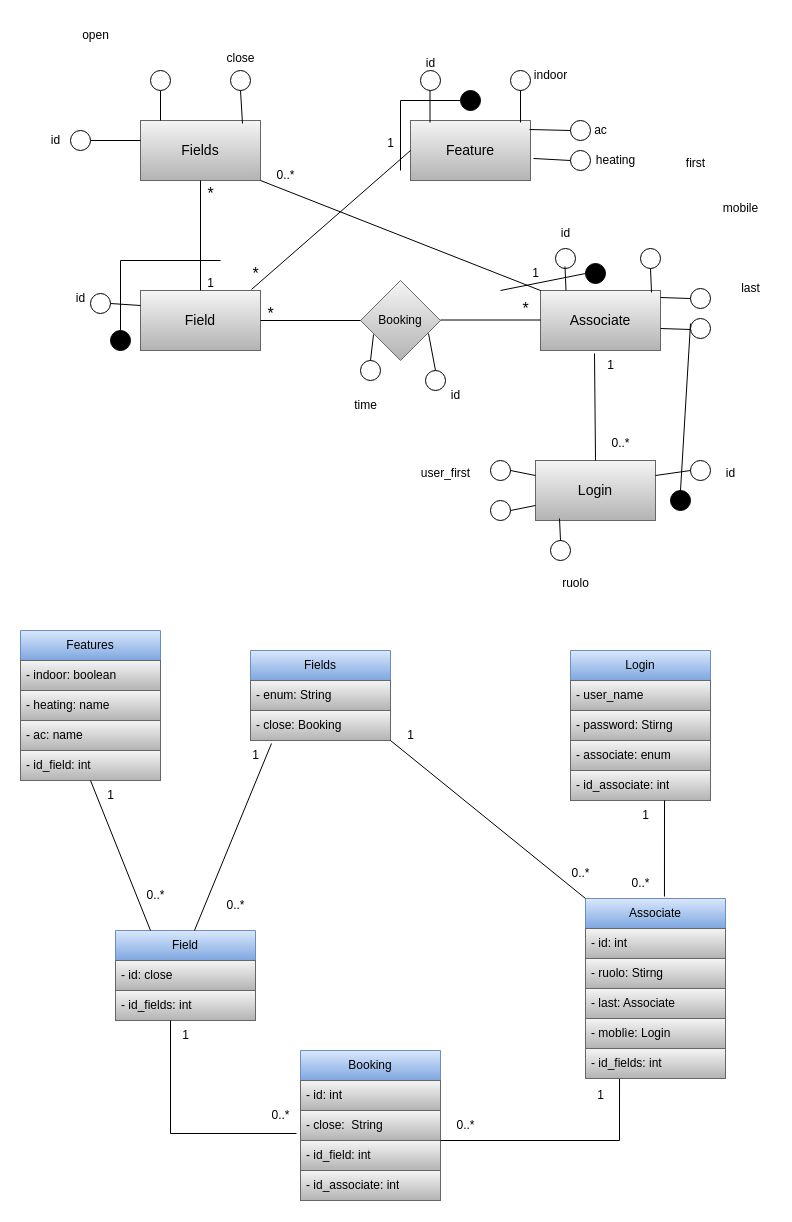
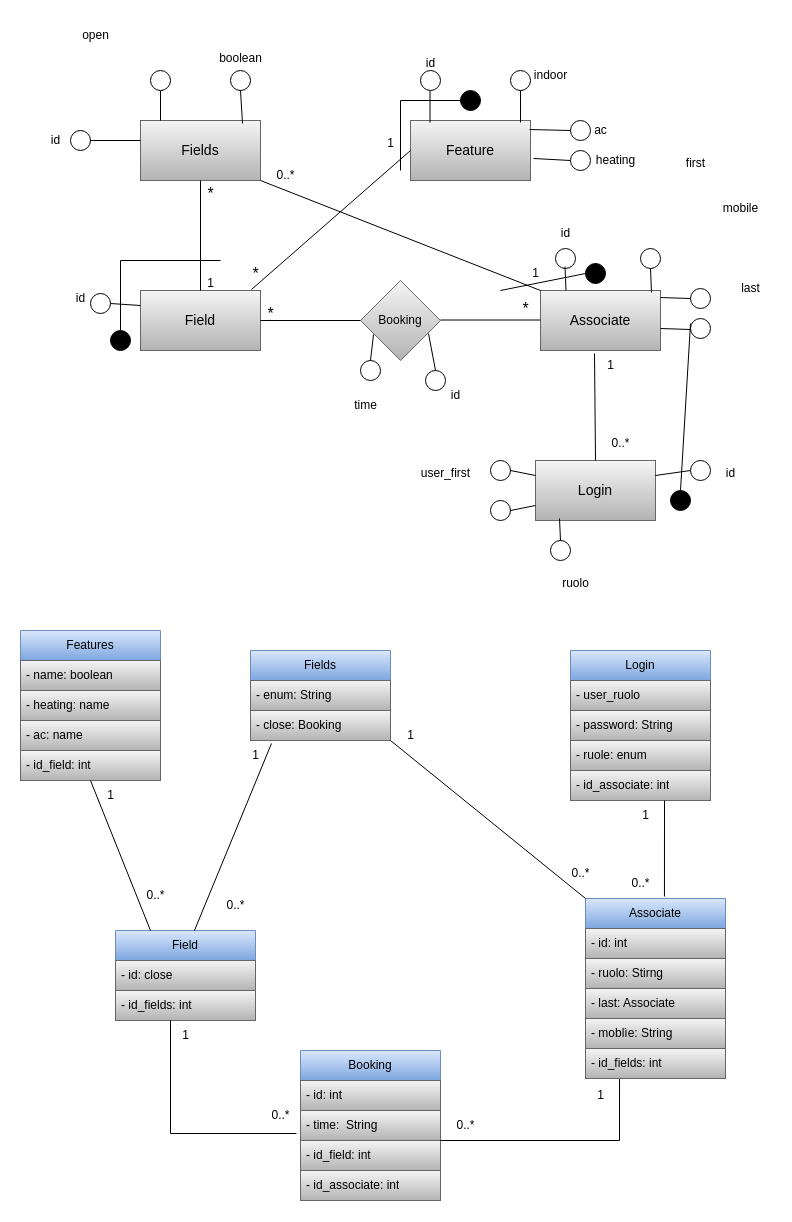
(241, 66) -> (241, 66)
(76, 676) -> (71, 676)
(612, 696) -> (614, 696)
(631, 726) -> (631, 726)
(627, 756) -> (614, 756)
(634, 1034) -> (637, 1034)
(352, 1126) -> (349, 1126)
